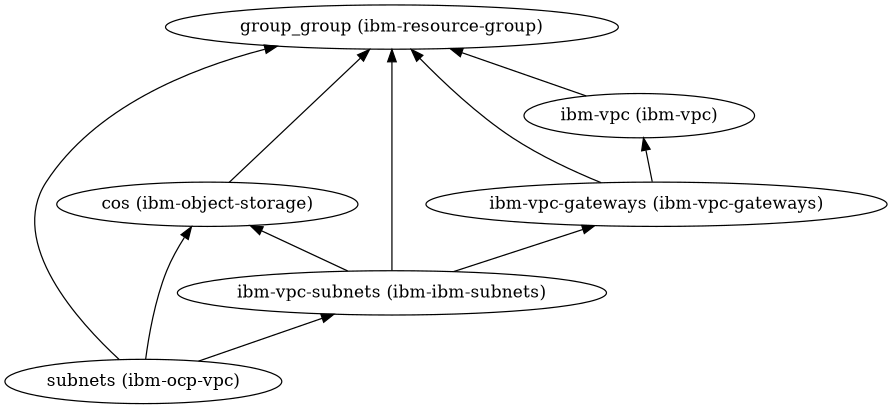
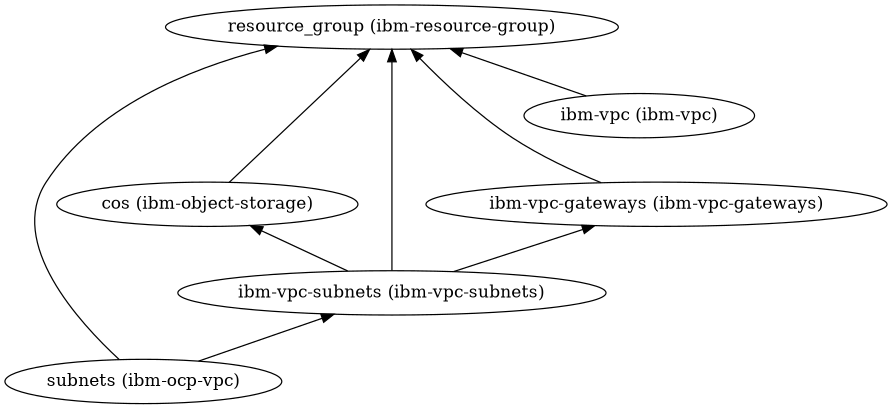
(392, 27) -> (392, 27)
(649, 166) -> none
(392, 293) -> (392, 293)
(158, 296) -> none
